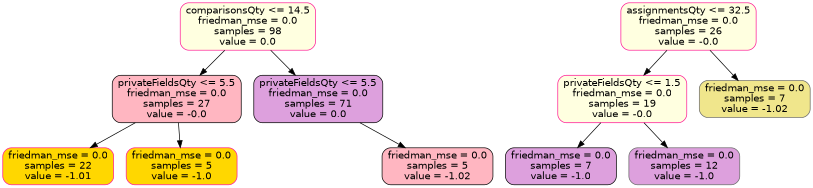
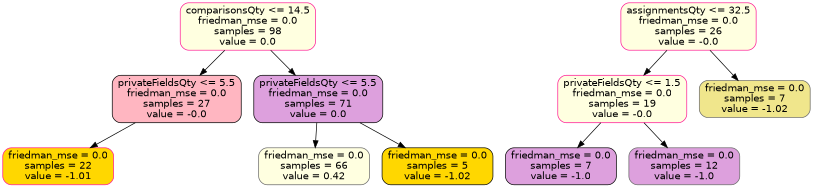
(182, 166) -> none
none -> (314, 166)
(438, 166) -> (438, 166)
